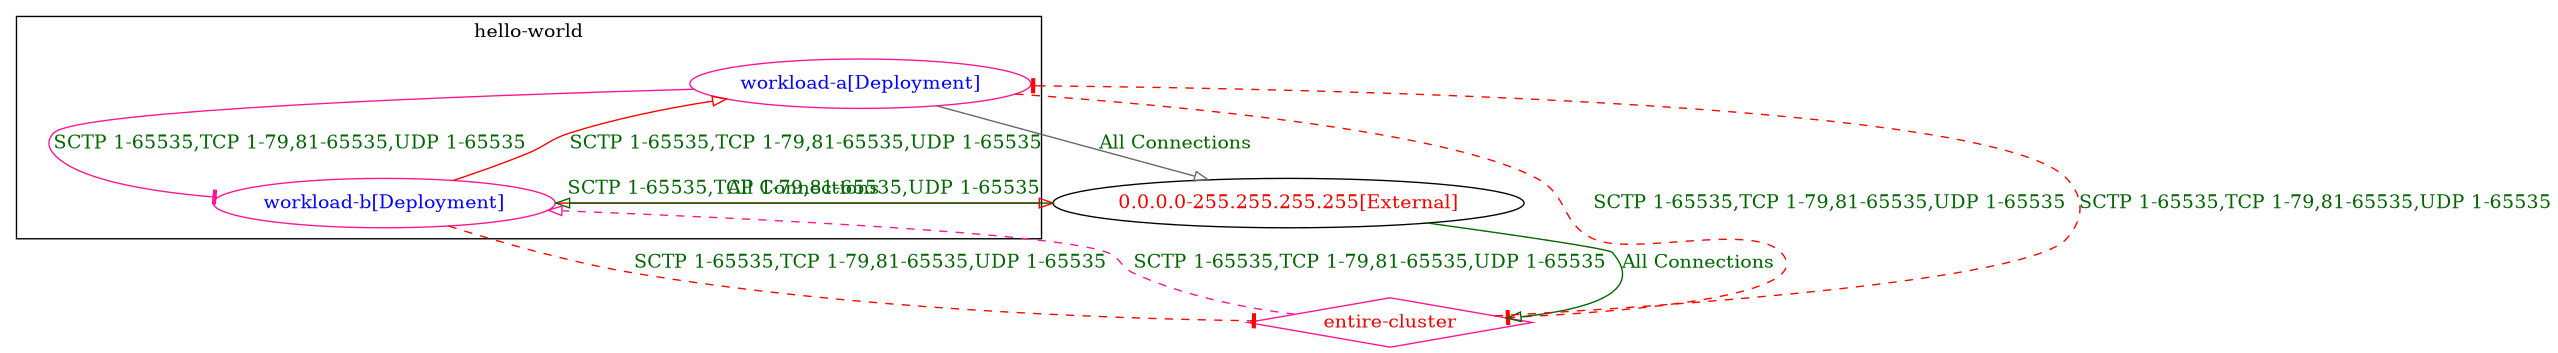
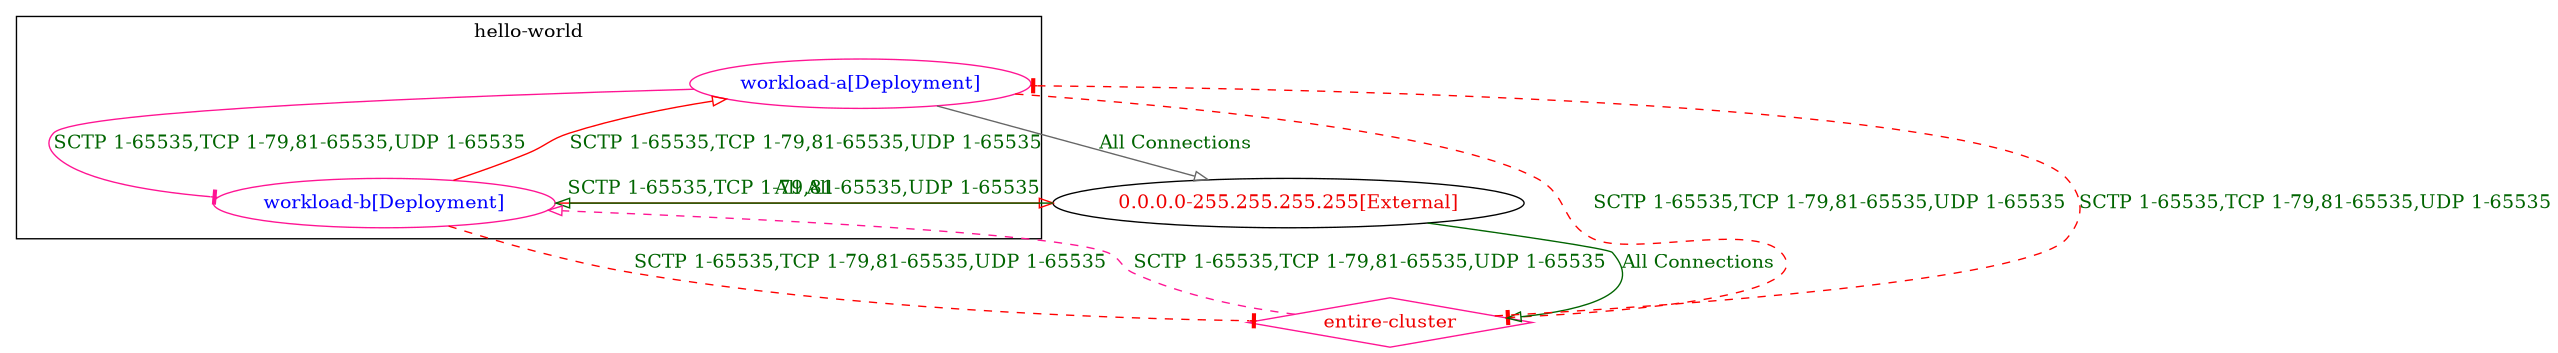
(804, 189) -> (804, 189)
